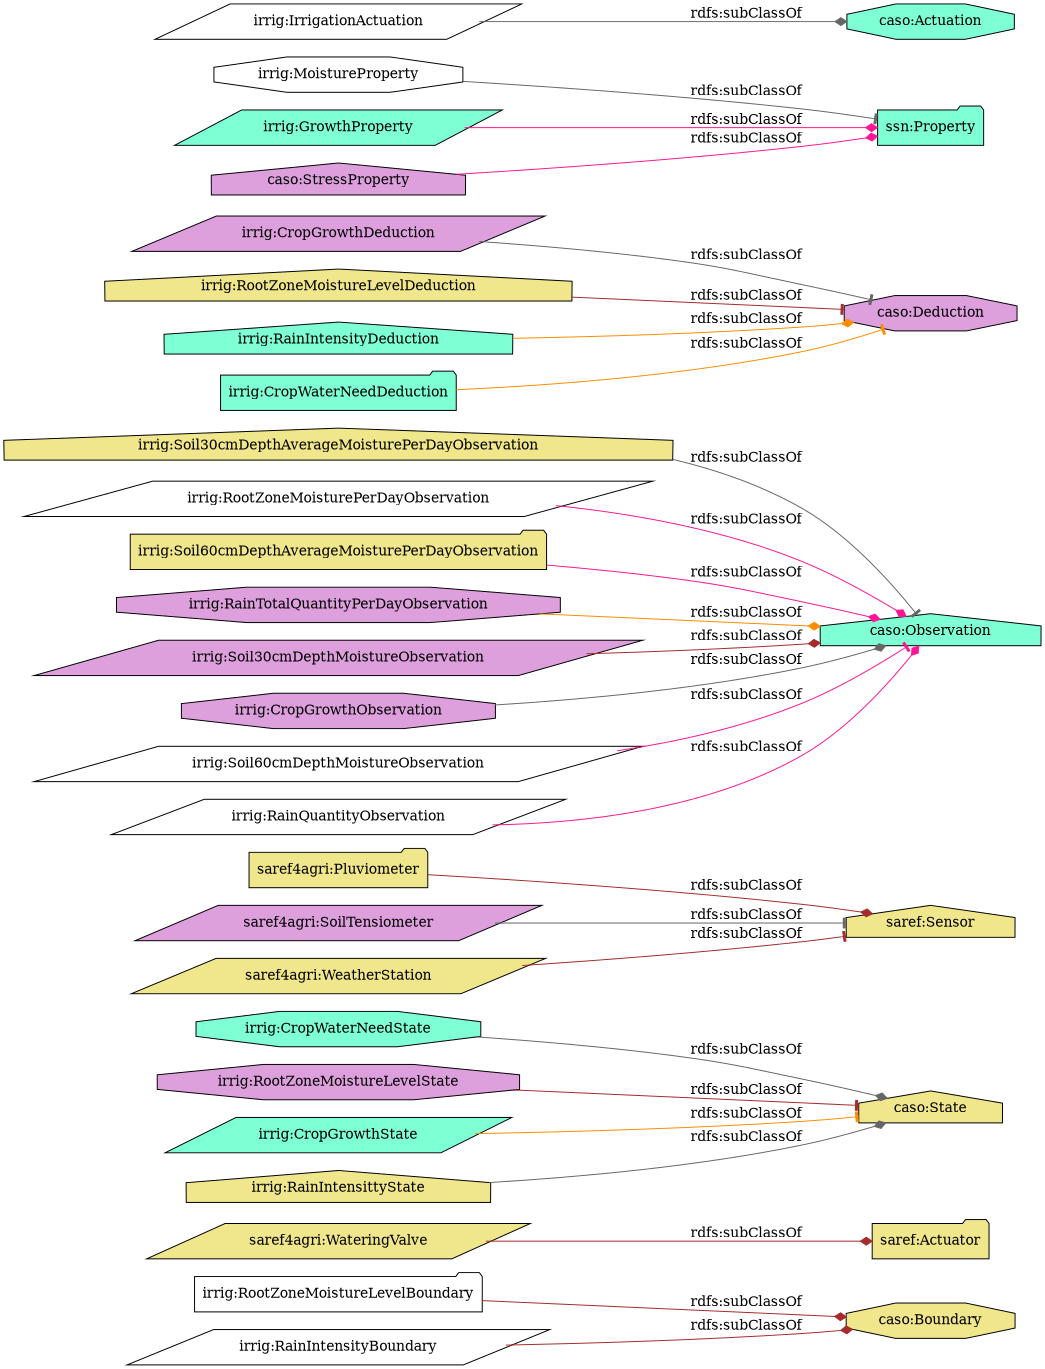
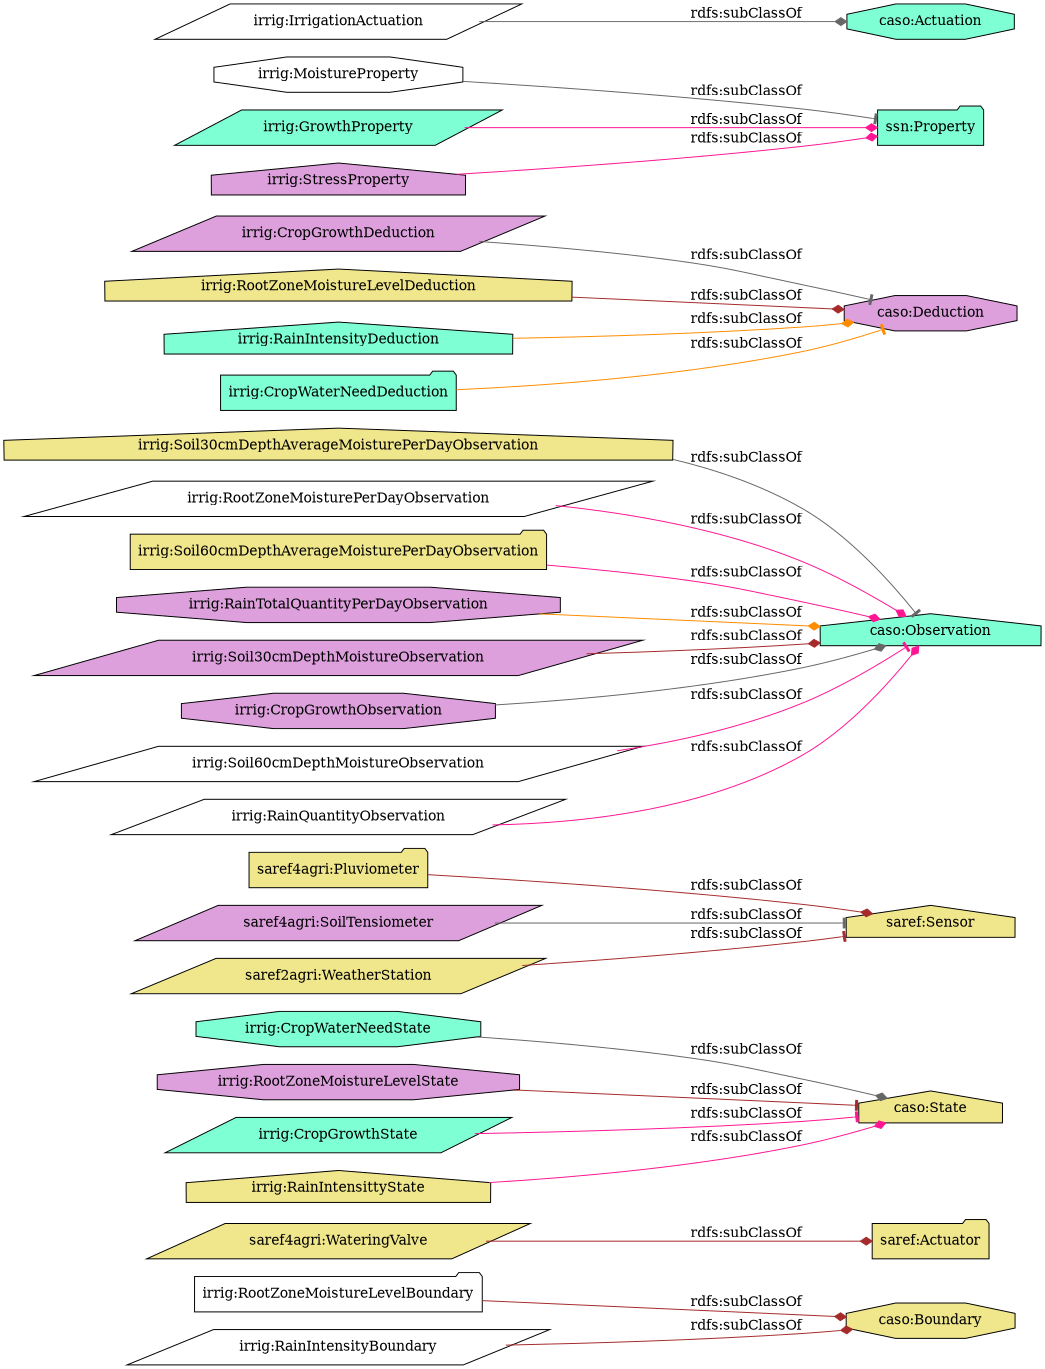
(338, 181) -> (338, 181)
(705, 303) -> (705, 303)
(338, 976) -> (338, 976)
(664, 1128) -> (664, 1128)
(683, 1165) -> (683, 1165)
